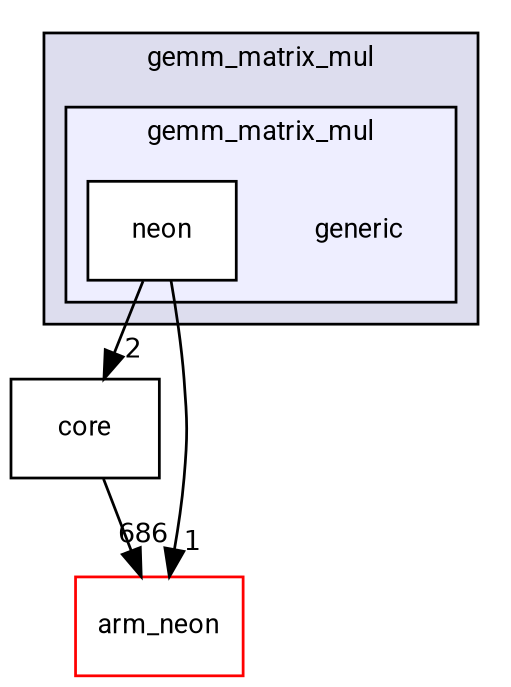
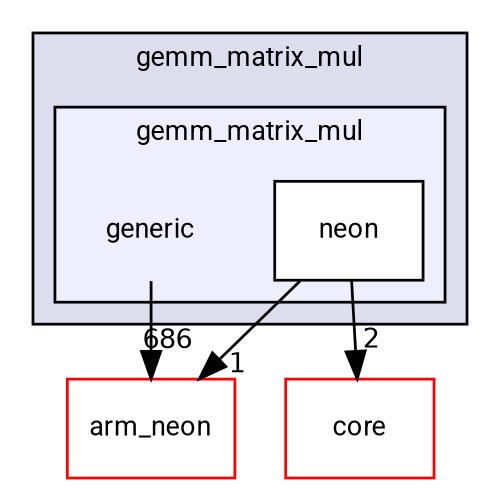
(85, 429) -> (360, 429)
(117, 515) -> (151, 316)
